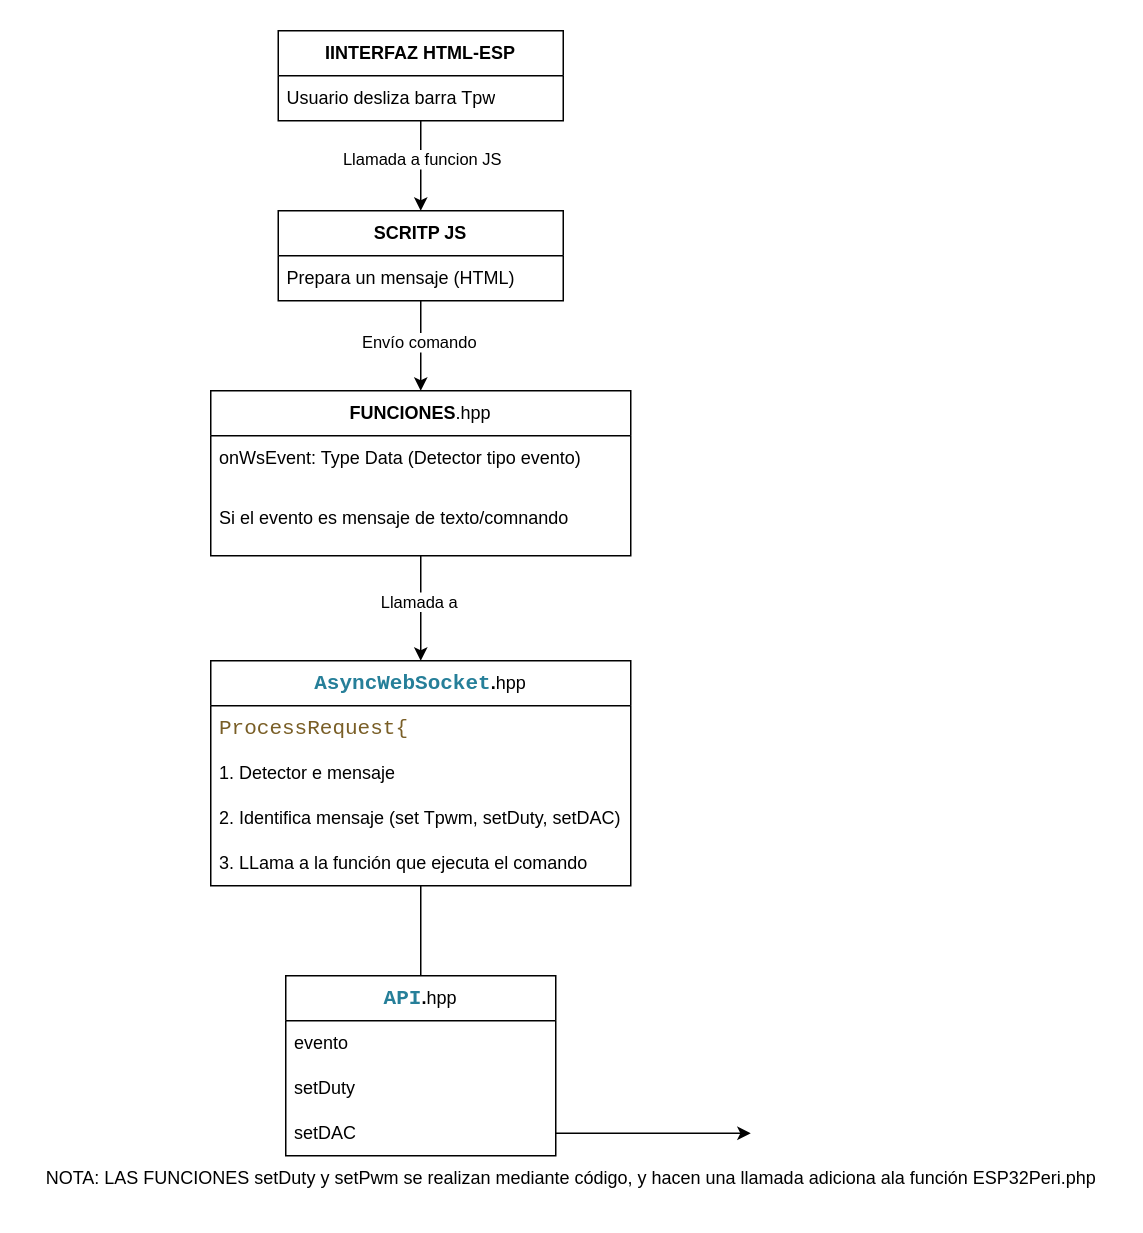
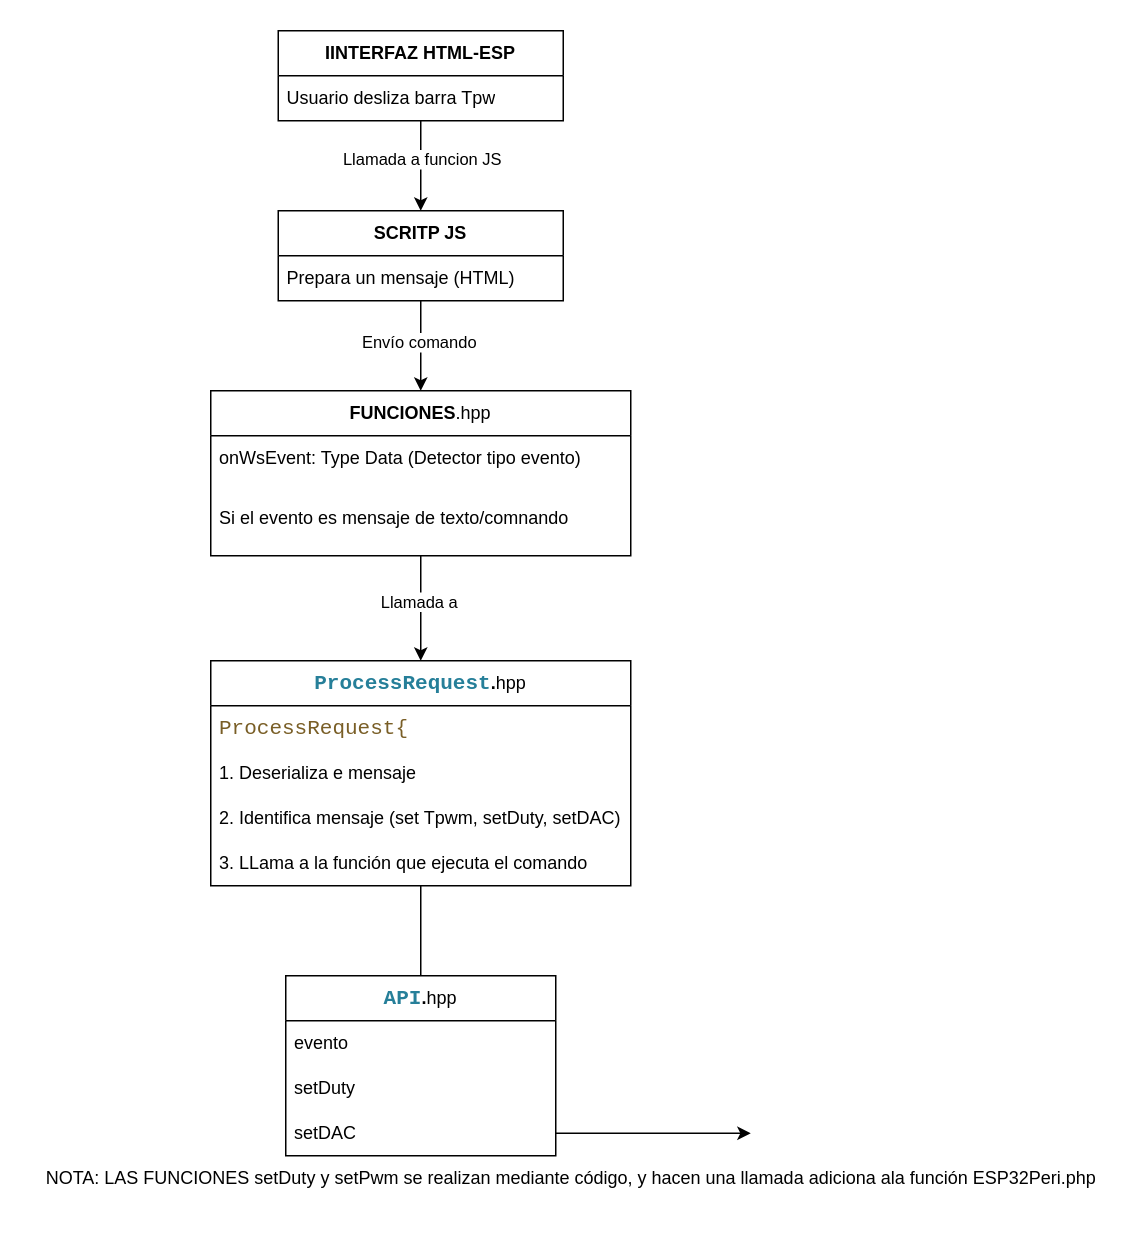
(421, 683) -> (421, 683)
(316, 773) -> (324, 773)
